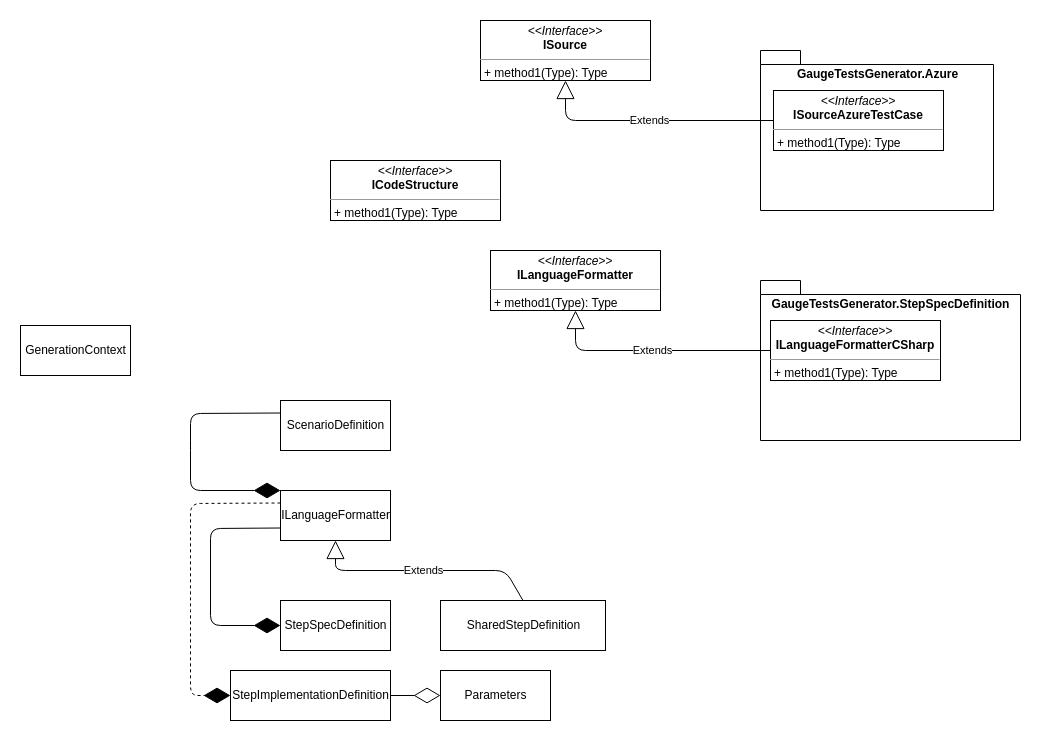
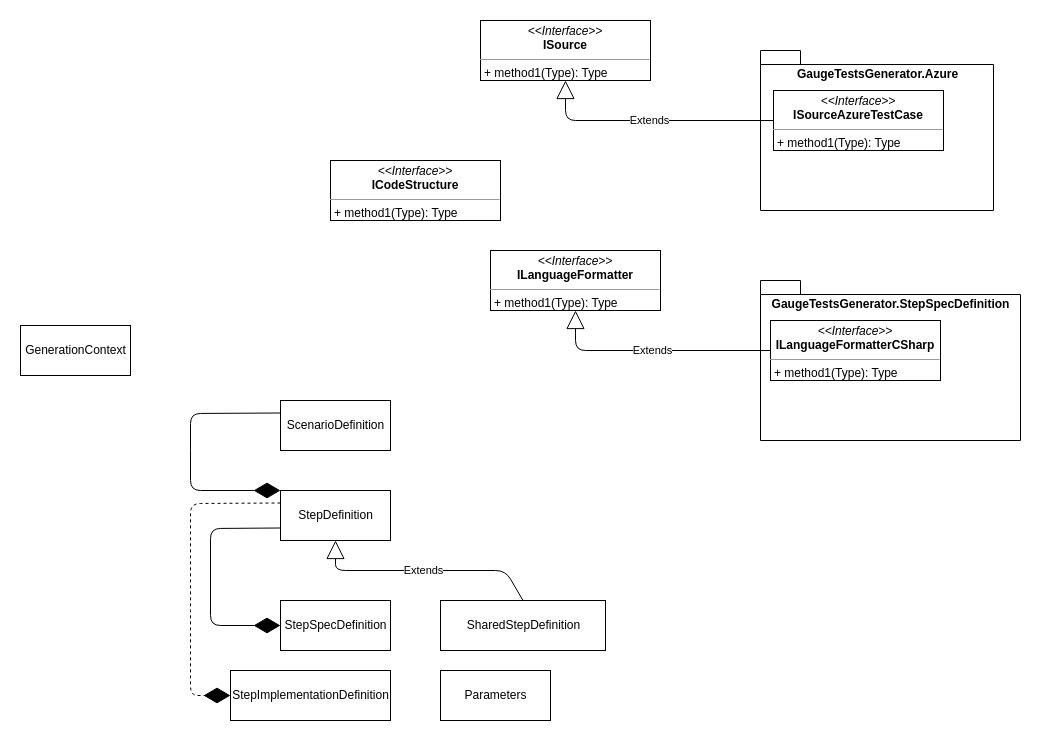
(336, 516) -> (336, 516)
(403, 696) -> none
